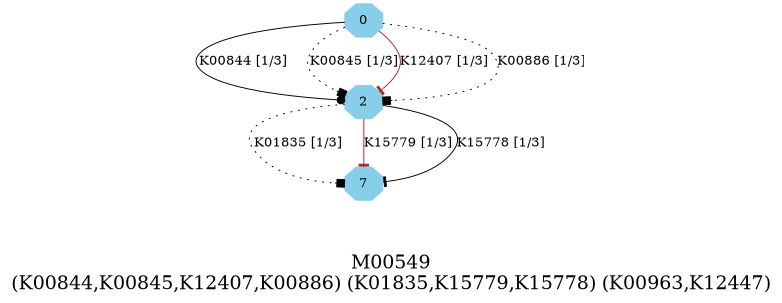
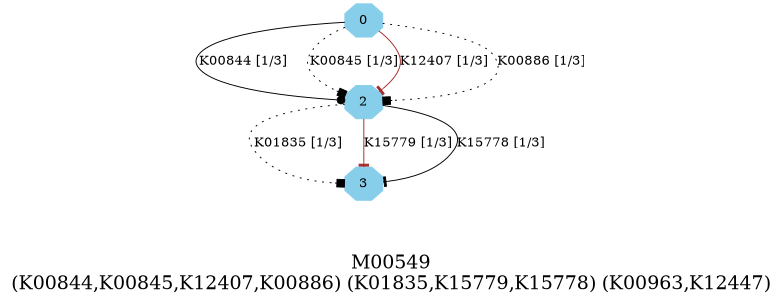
(364, 184) -> (364, 184)
